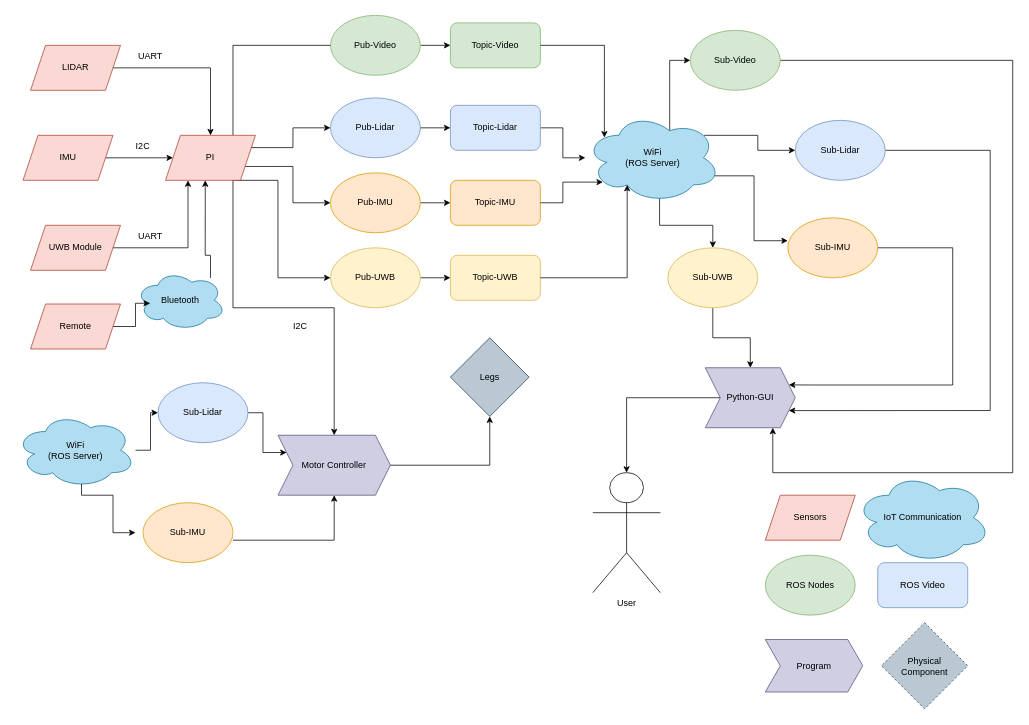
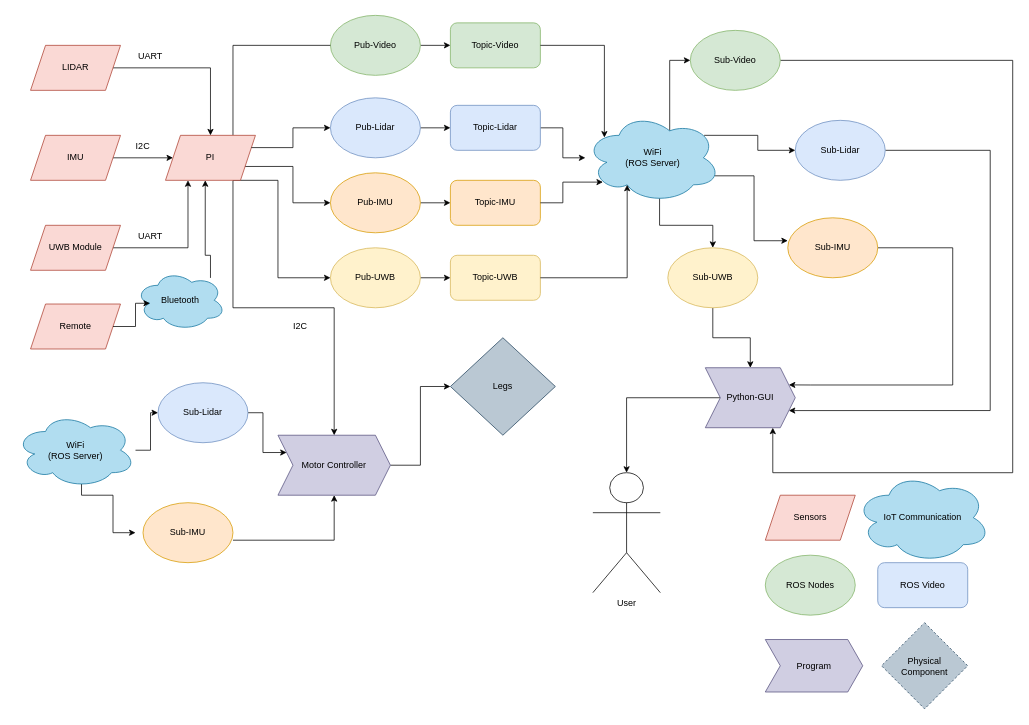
(68, 158) -> (75, 158)
(490, 377) -> (503, 387)
